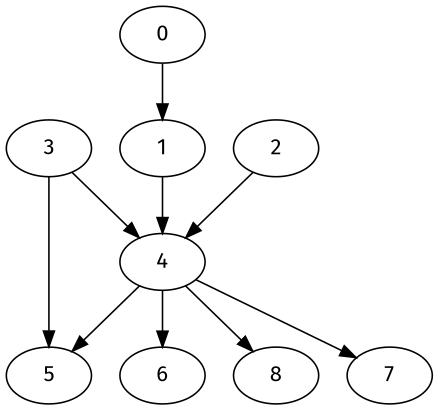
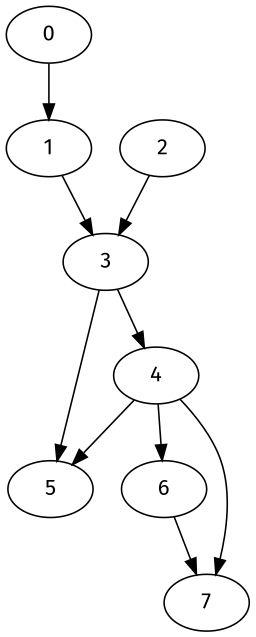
(163, 197) -> (74, 198)
(225, 199) -> (138, 198)
(276, 376) -> none
none -> (182, 538)
